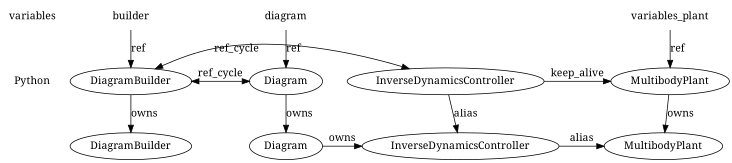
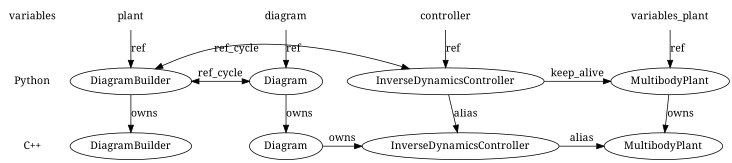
(131, 16) -> (131, 16)
none -> (446, 16)
none -> (32, 146)
